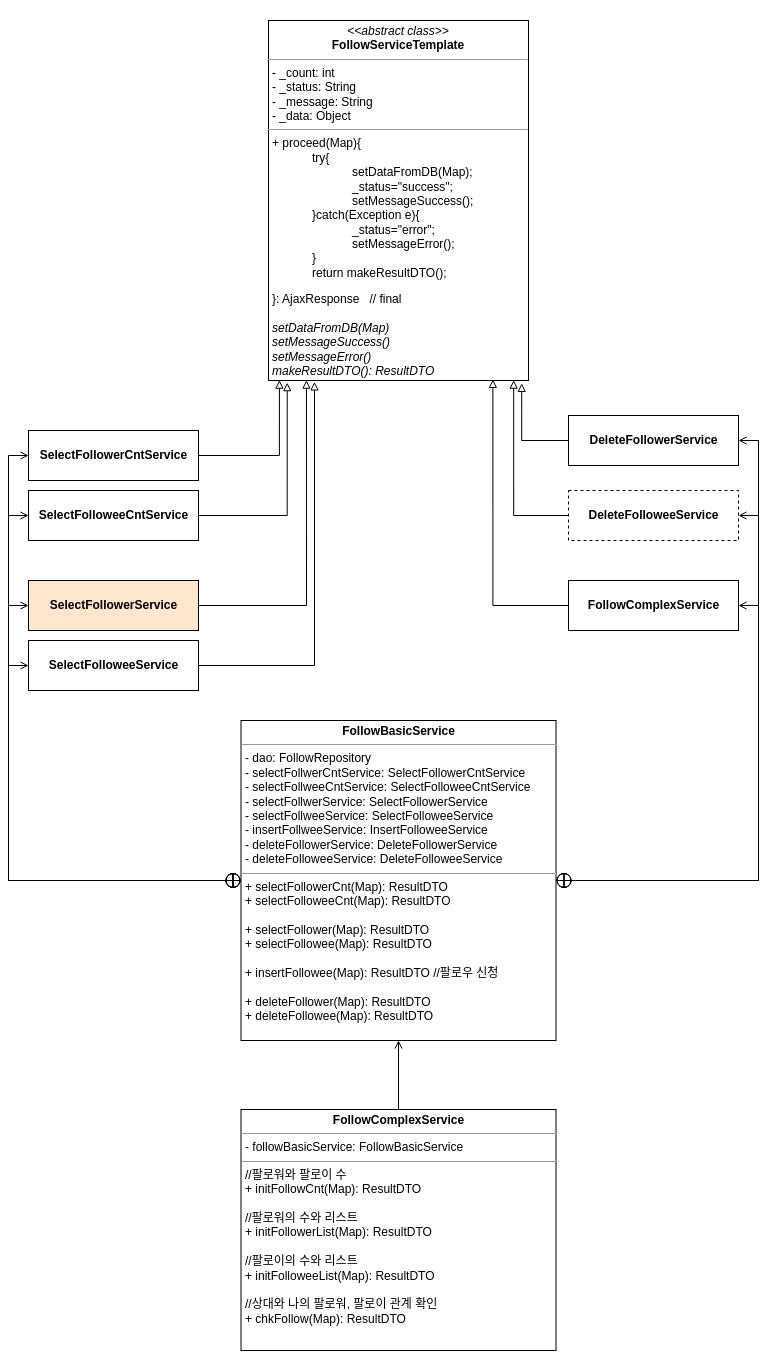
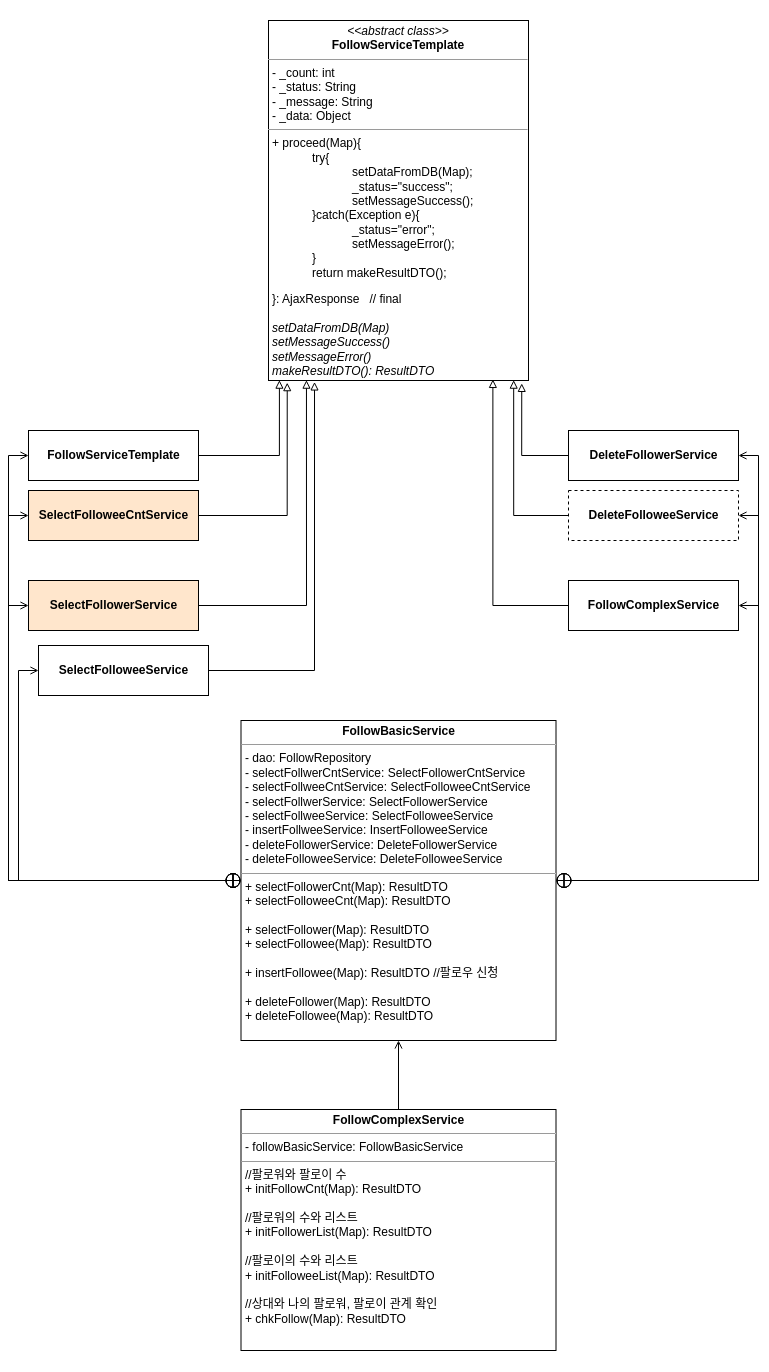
(654, 441) -> (654, 456)
(114, 456) -> (114, 456)
(114, 516) -> (114, 516)
(114, 666) -> (124, 671)
